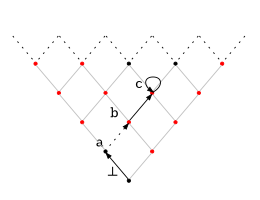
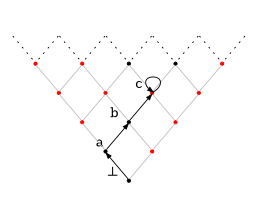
(129, 122) -> (129, 122)
(112, 143) -> (112, 143)
